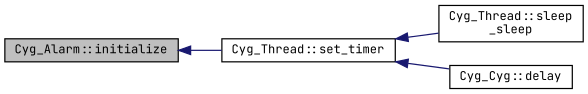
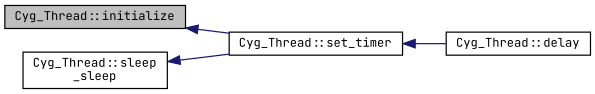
(423, 35) -> (204, 57)
(92, 50) -> (95, 17)
(511, 77) -> (518, 44)
